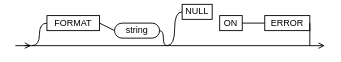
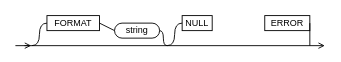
(197, 12) -> (197, 23)
(231, 23) -> none
(253, 23) -> none
